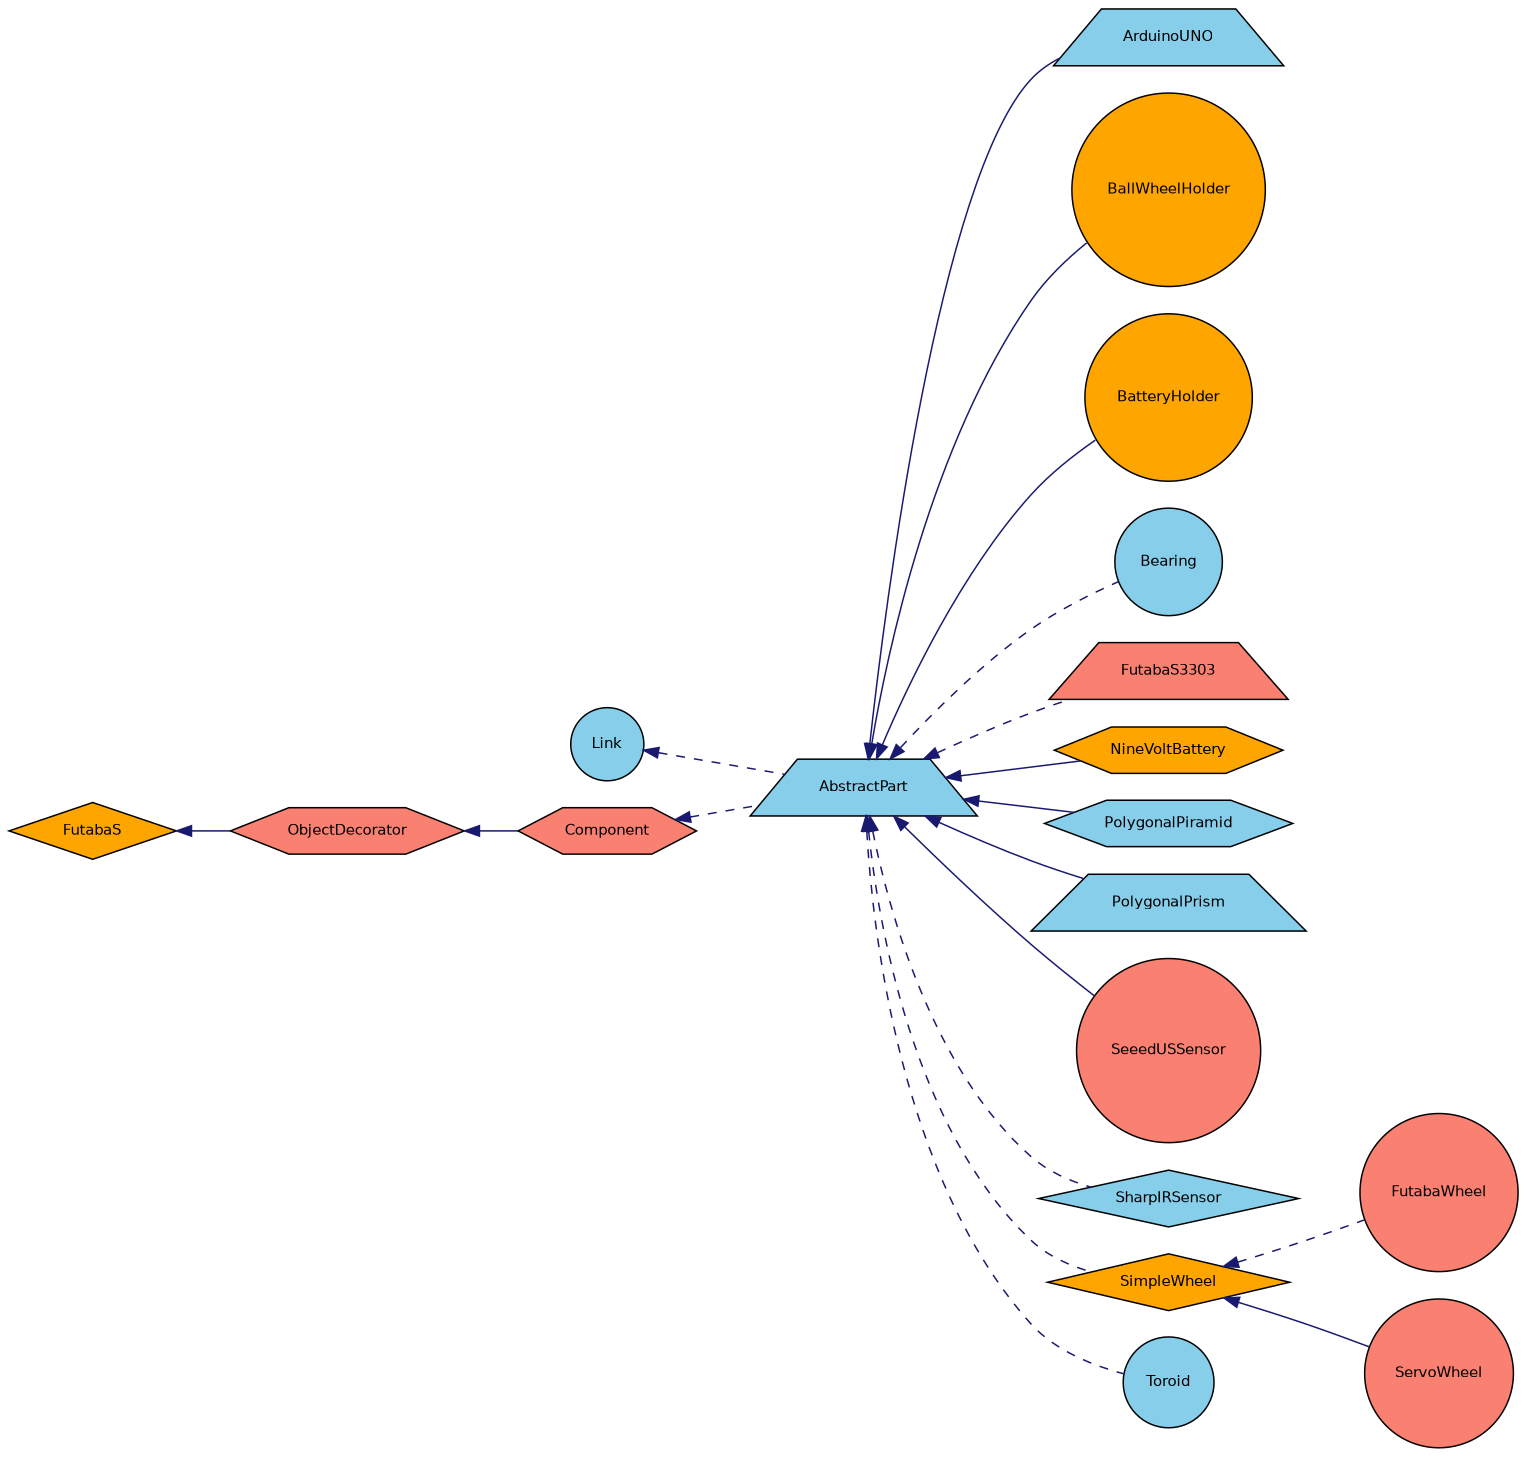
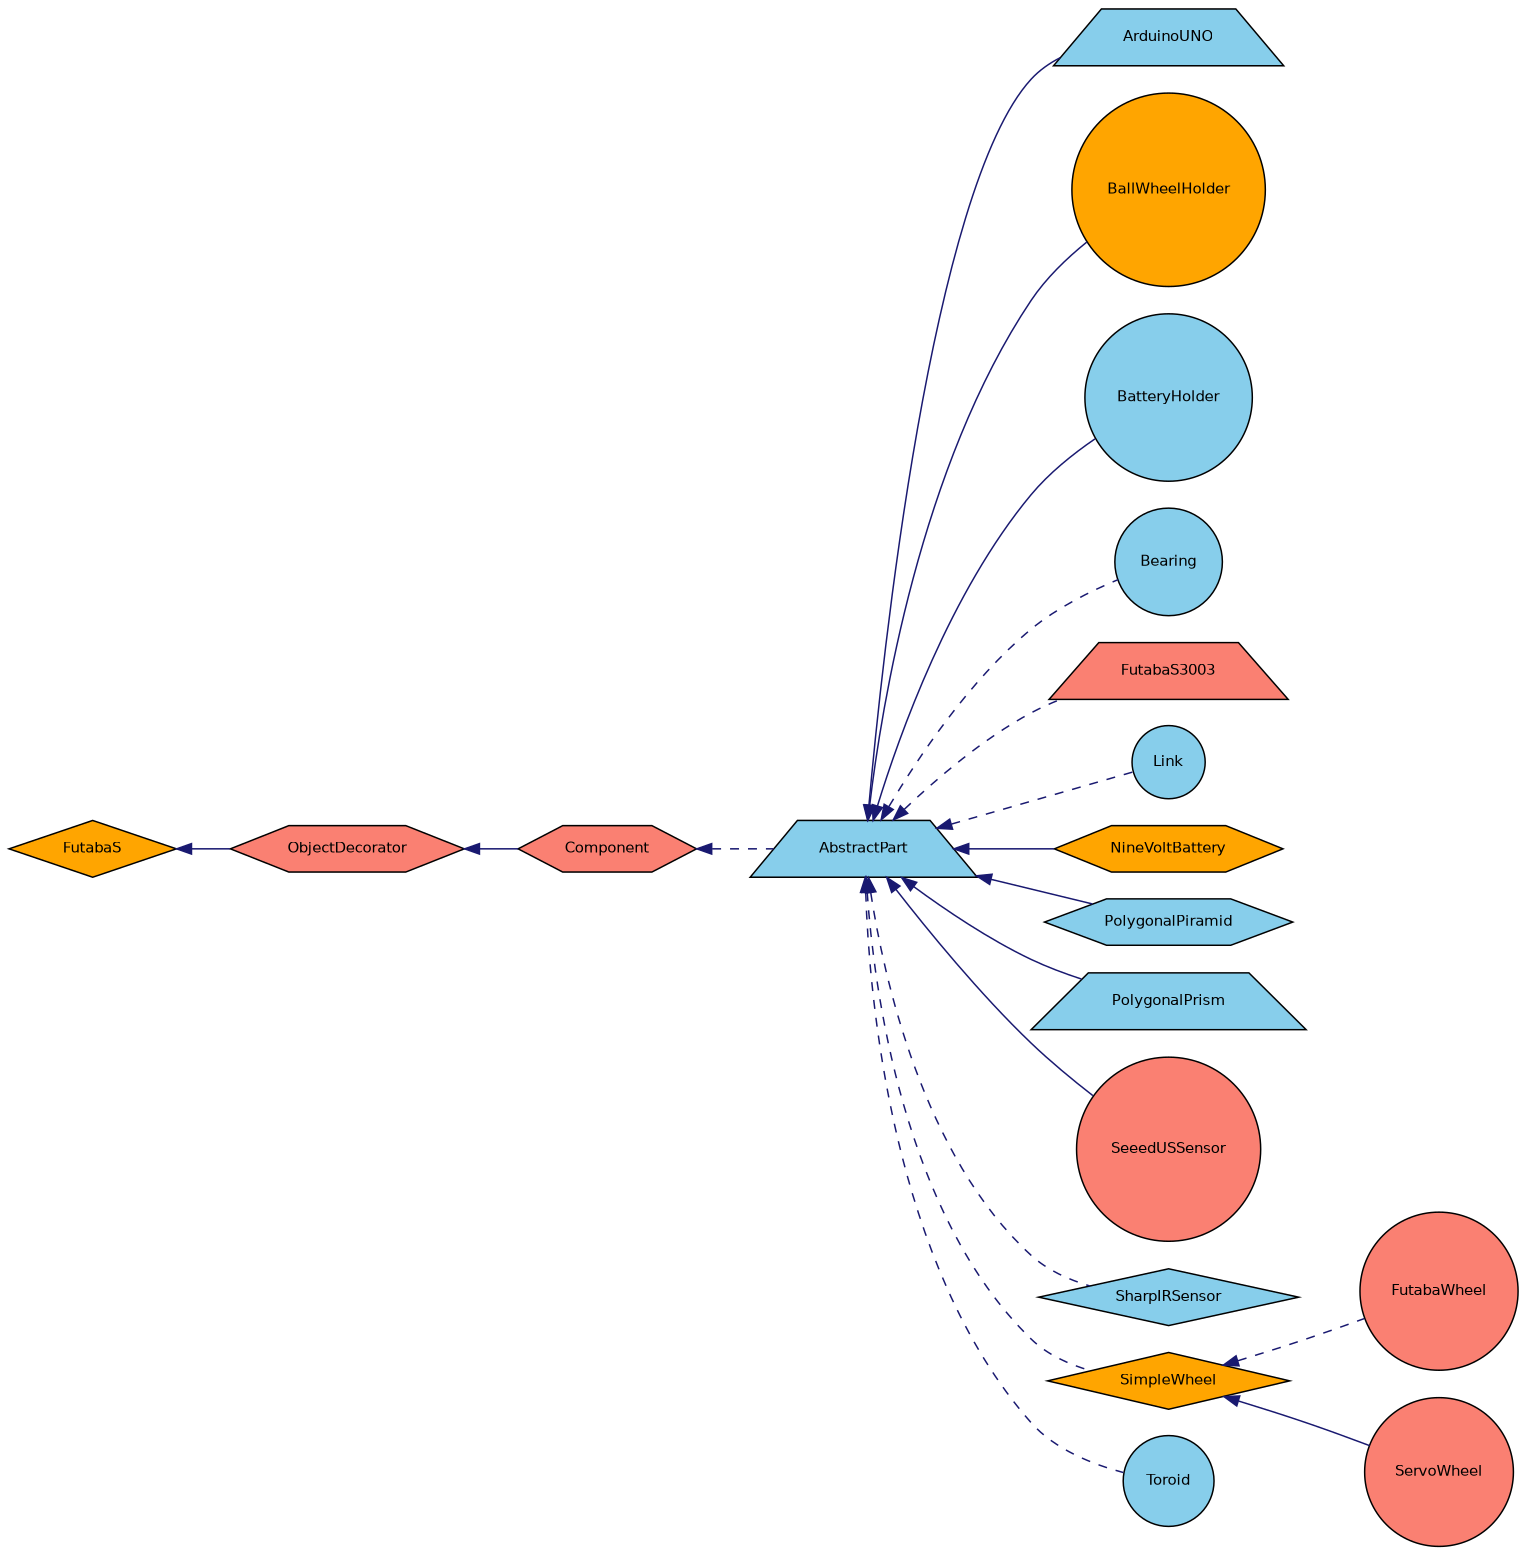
(1169, 398) -> (1169, 397)
(1169, 671) -> (1169, 671)
(722, 764) -> (1042, 798)
